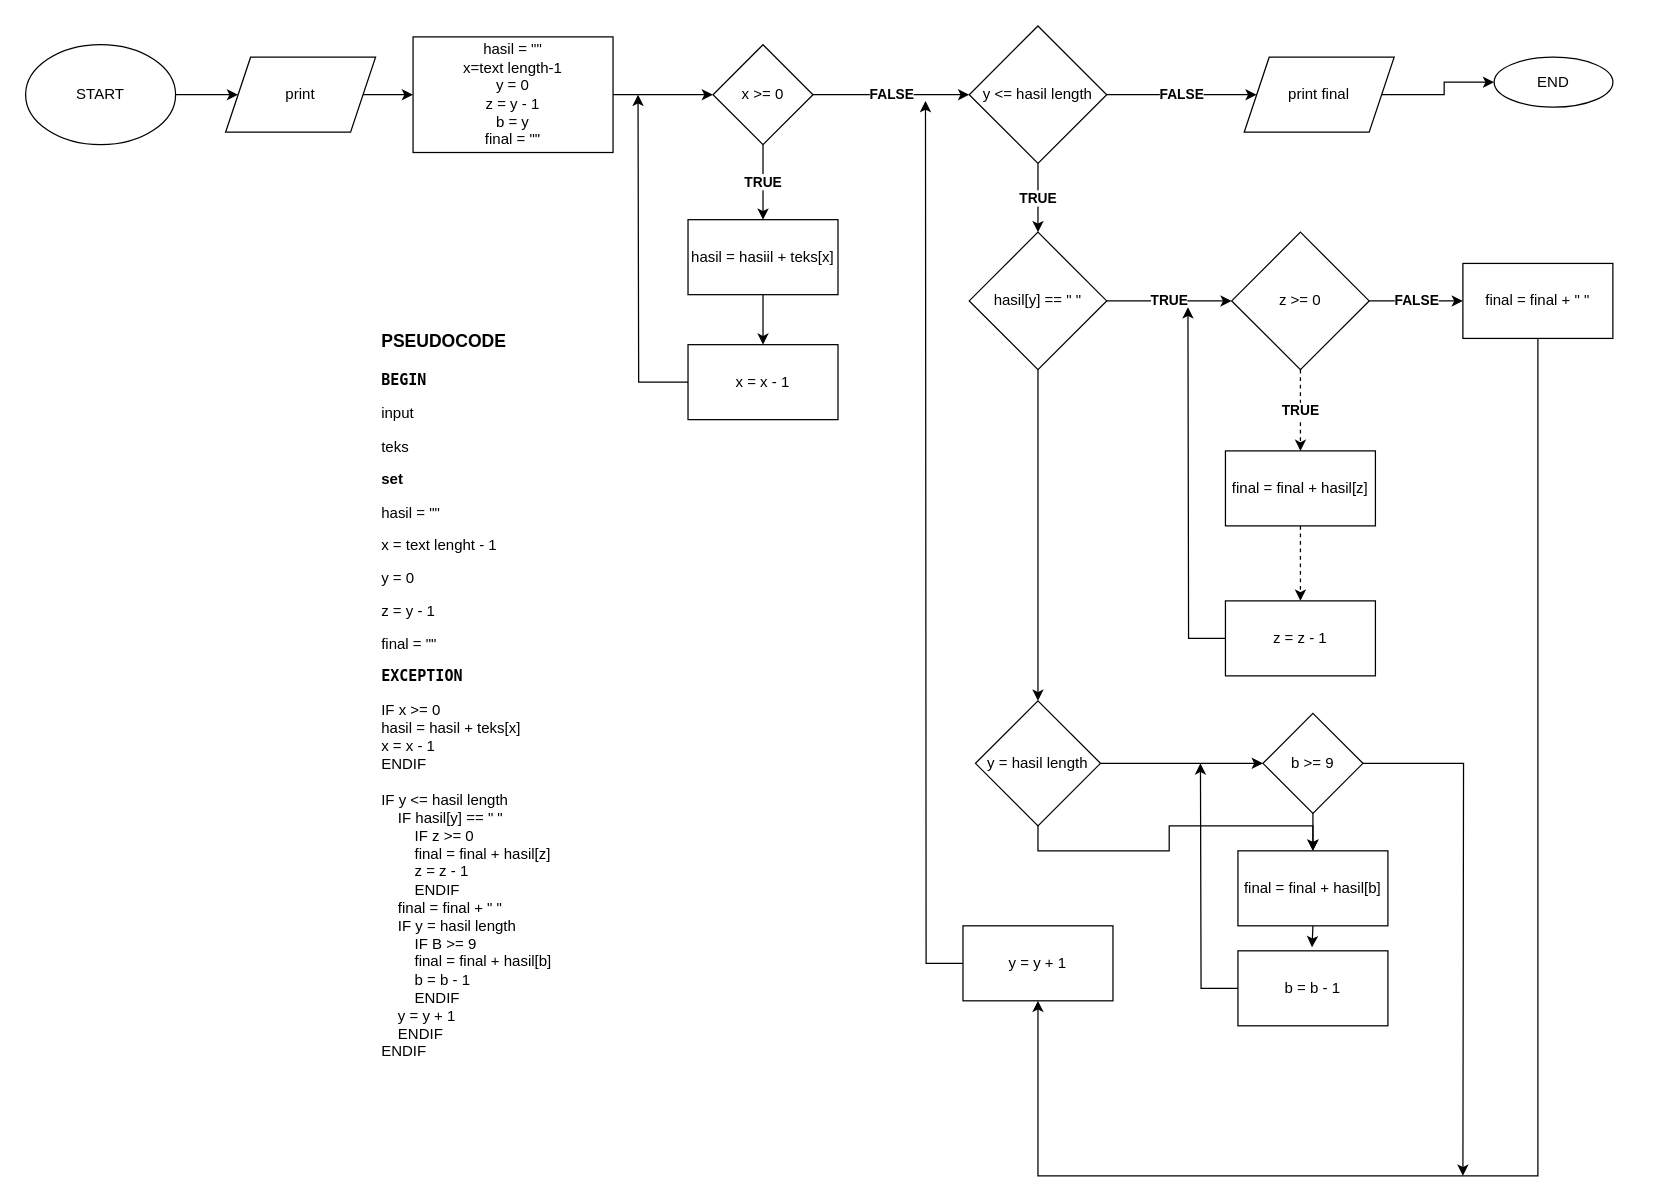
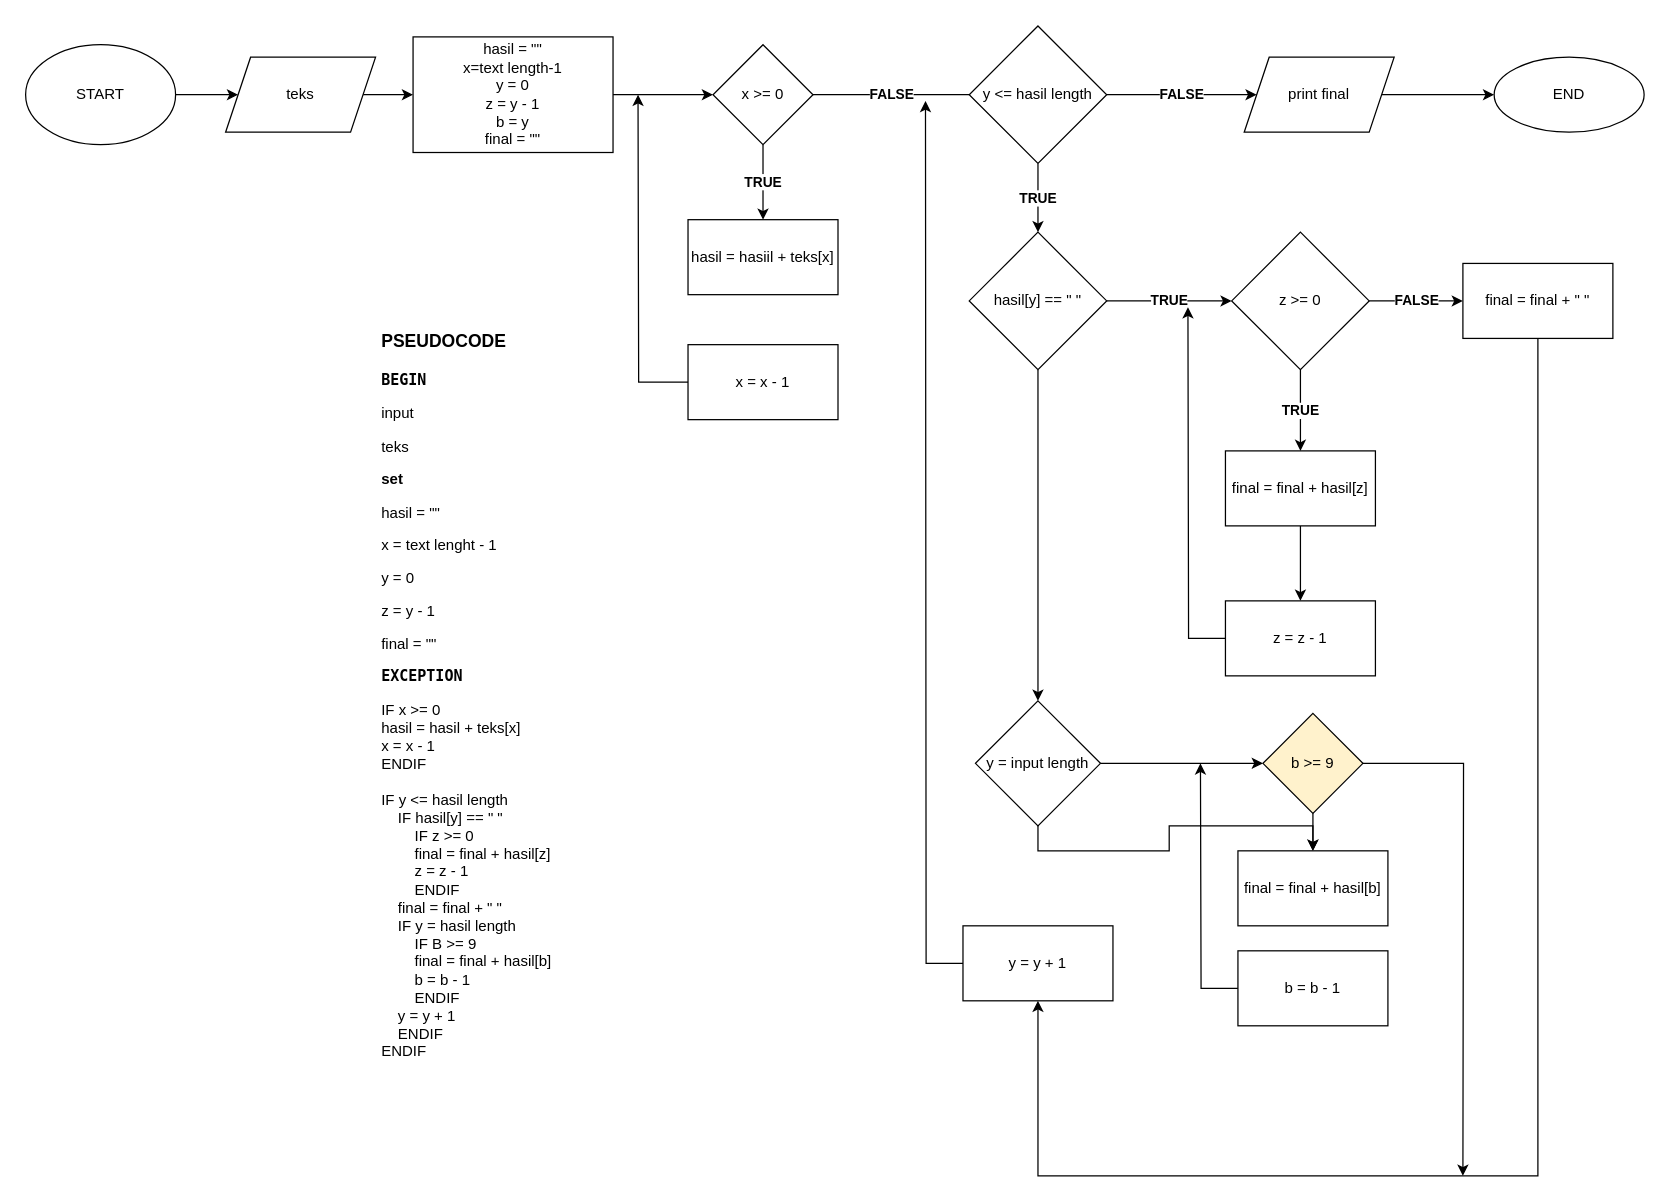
(1554, 82) -> (1569, 94)
(301, 94) -> (301, 94)
(959, 94) -> (962, 94)
(763, 315) -> none
(1301, 386) -> (1301, 386)
(1301, 560) -> (1301, 560)
(1038, 763) -> (1038, 763)
(1313, 763) -> (1313, 763)
(1313, 932) -> none
